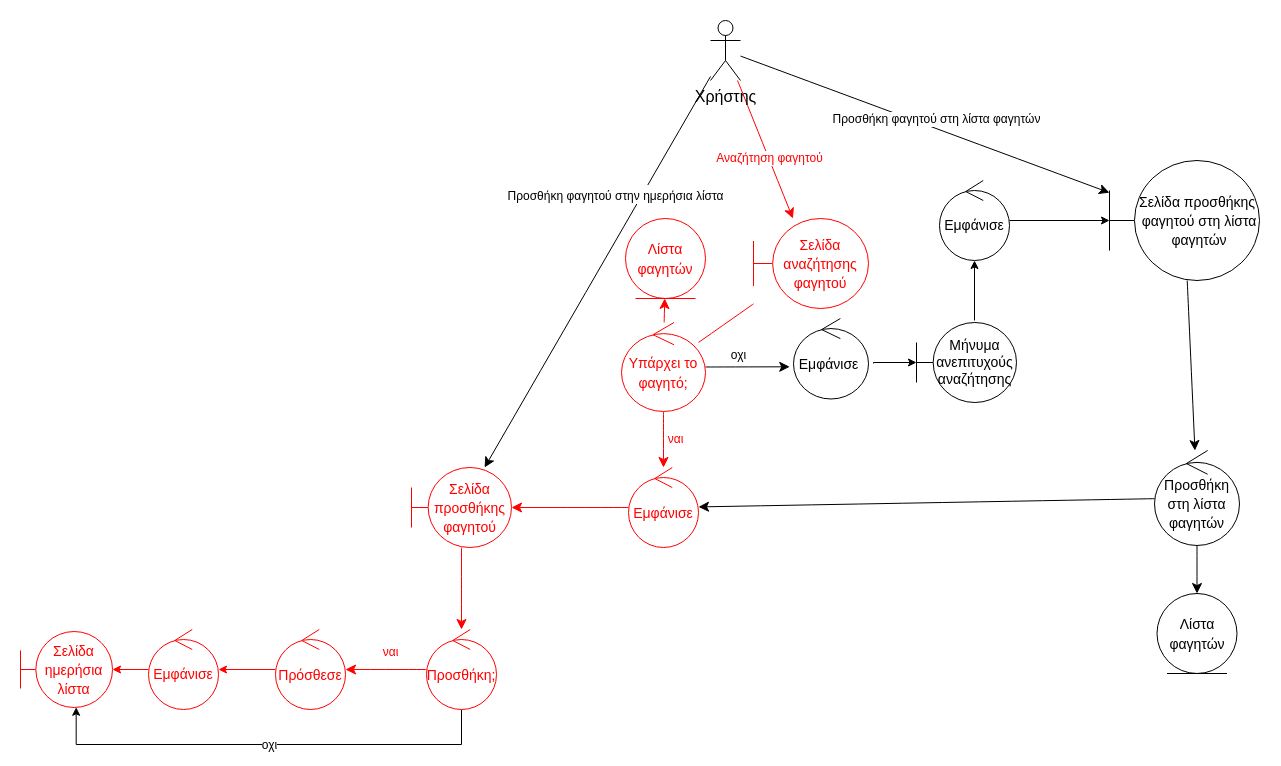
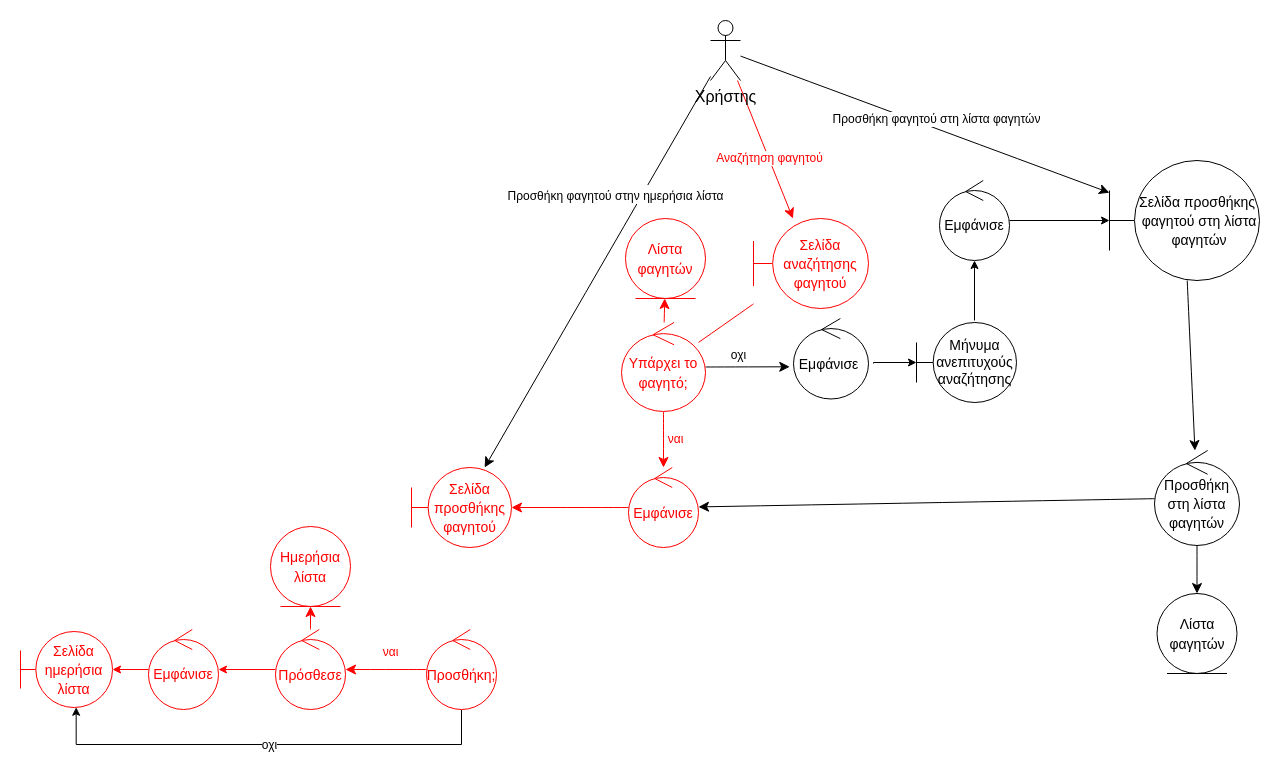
none -> (311, 567)
(462, 585) -> none
none -> (311, 624)
